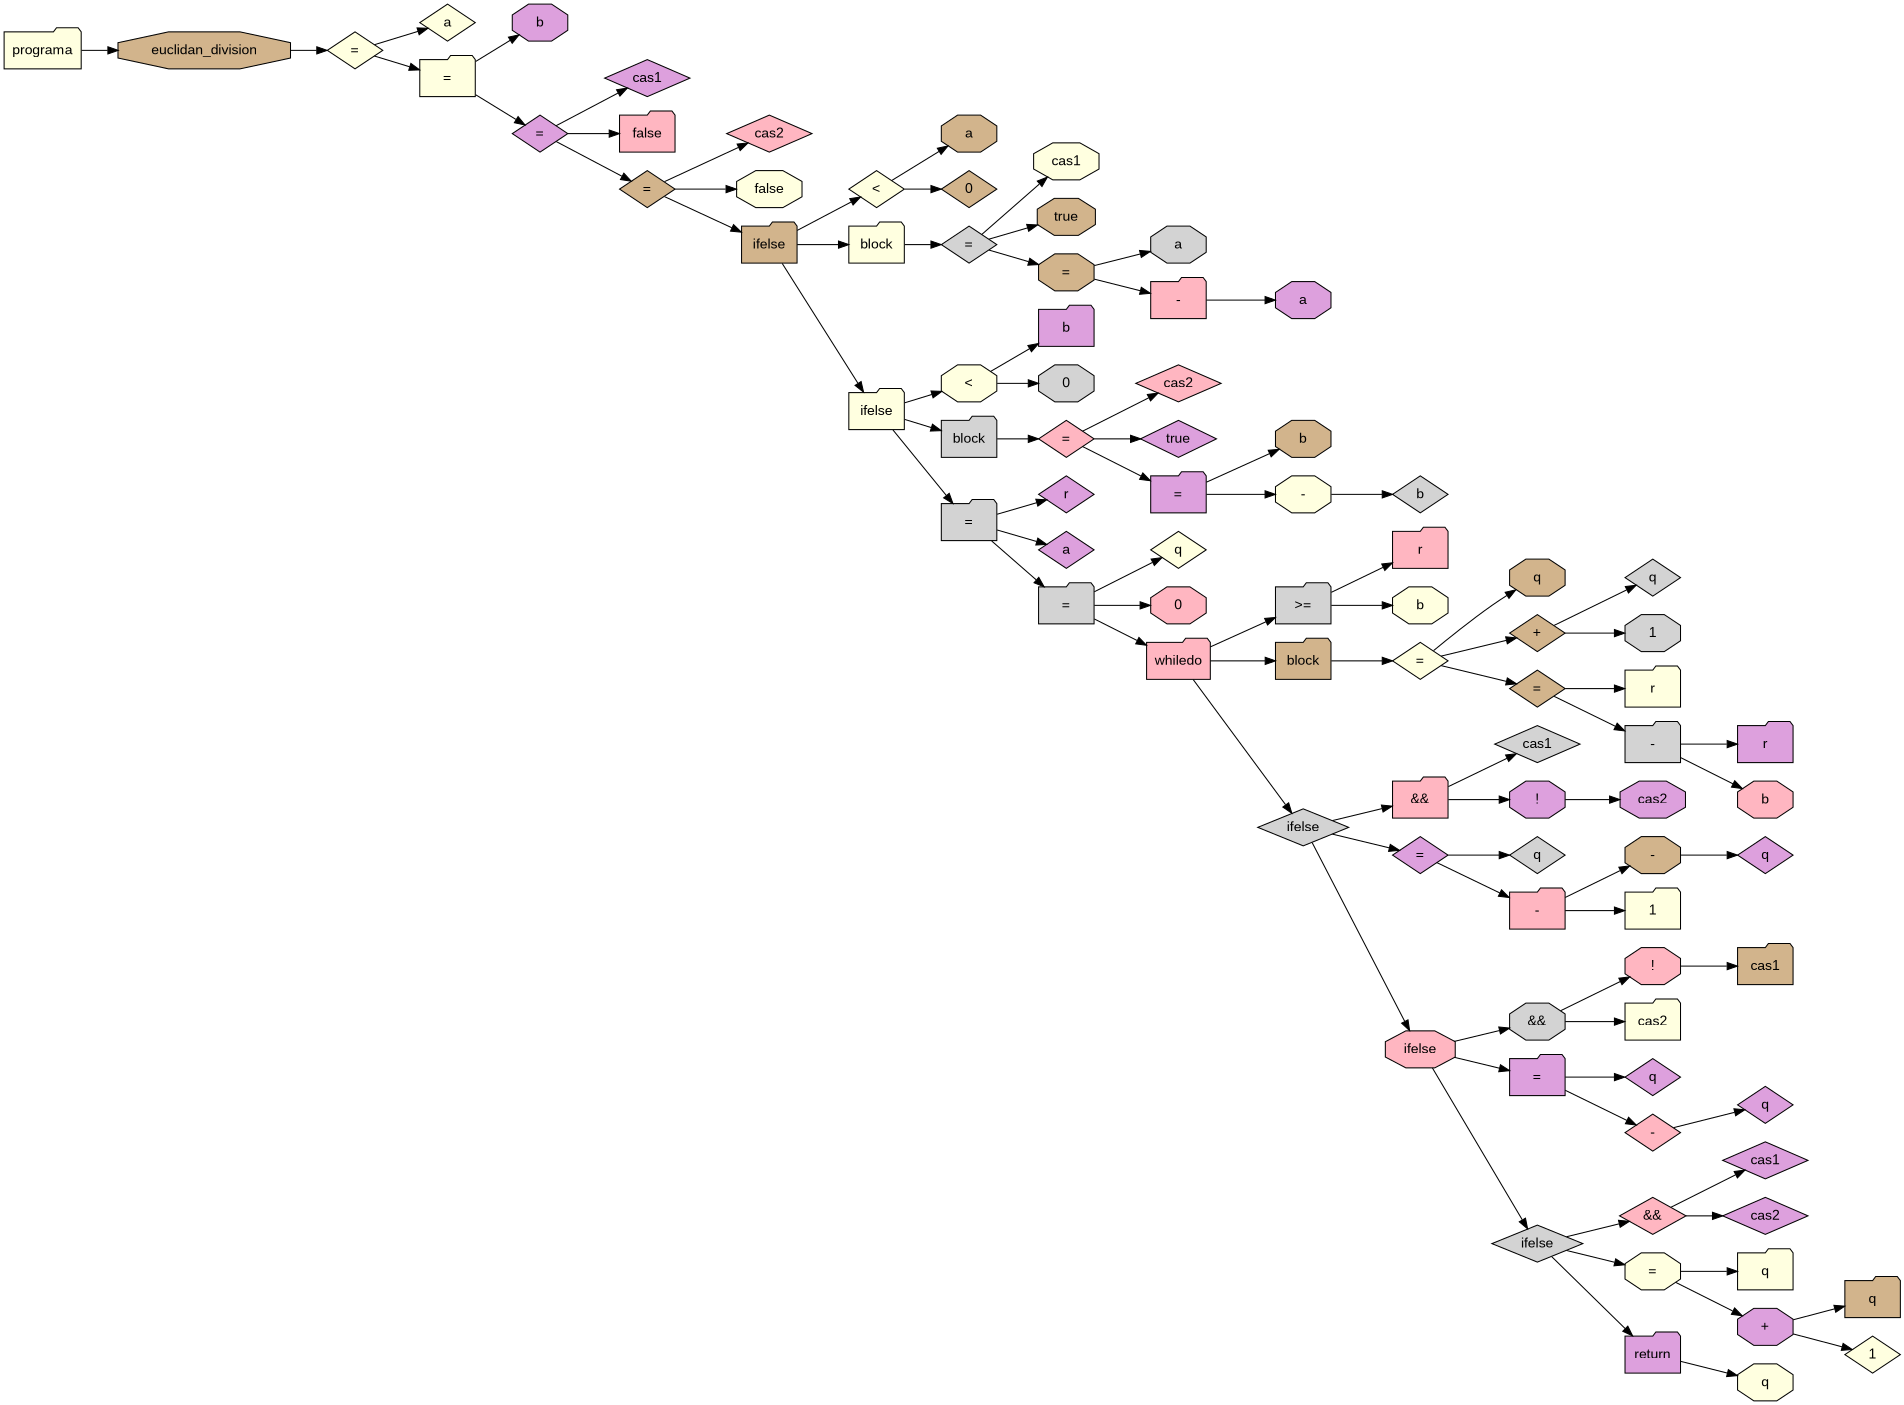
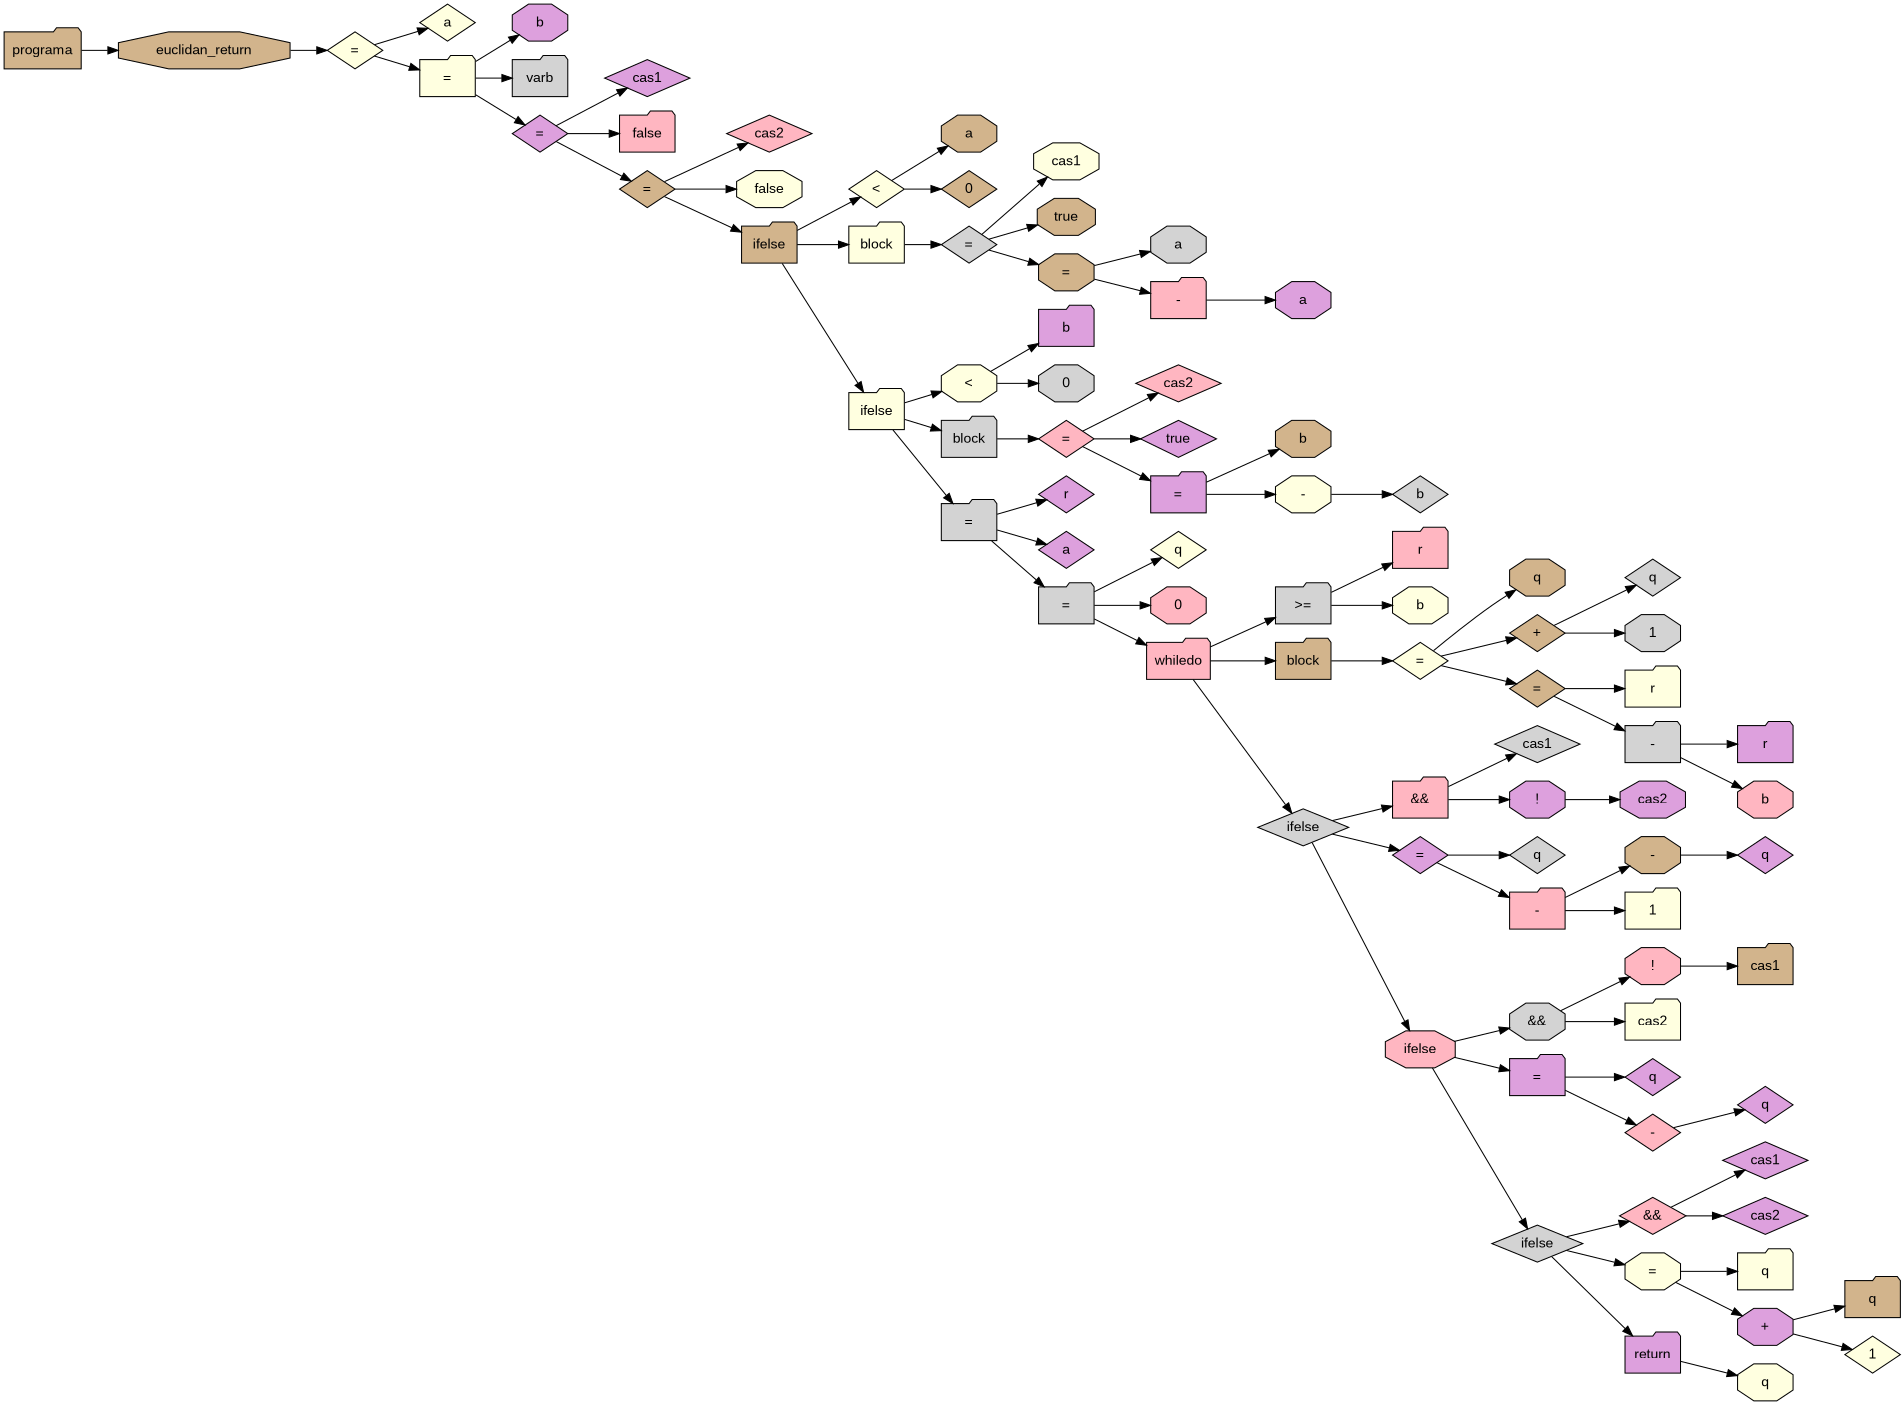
(43, 50) -> (43, 50)
(204, 50) -> (204, 50)
none -> (540, 78)
